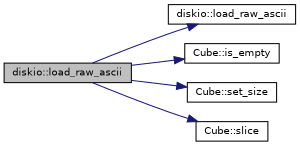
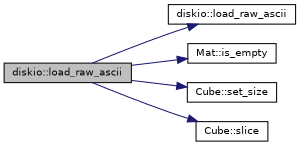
(232, 53) -> (232, 53)
